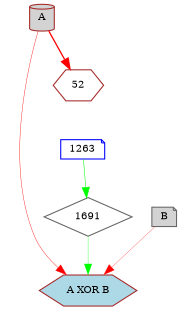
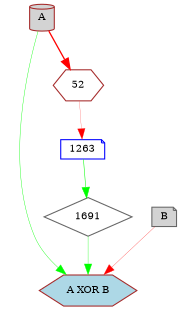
none -> (80, 115)
(20, 154) -> (20, 154)
